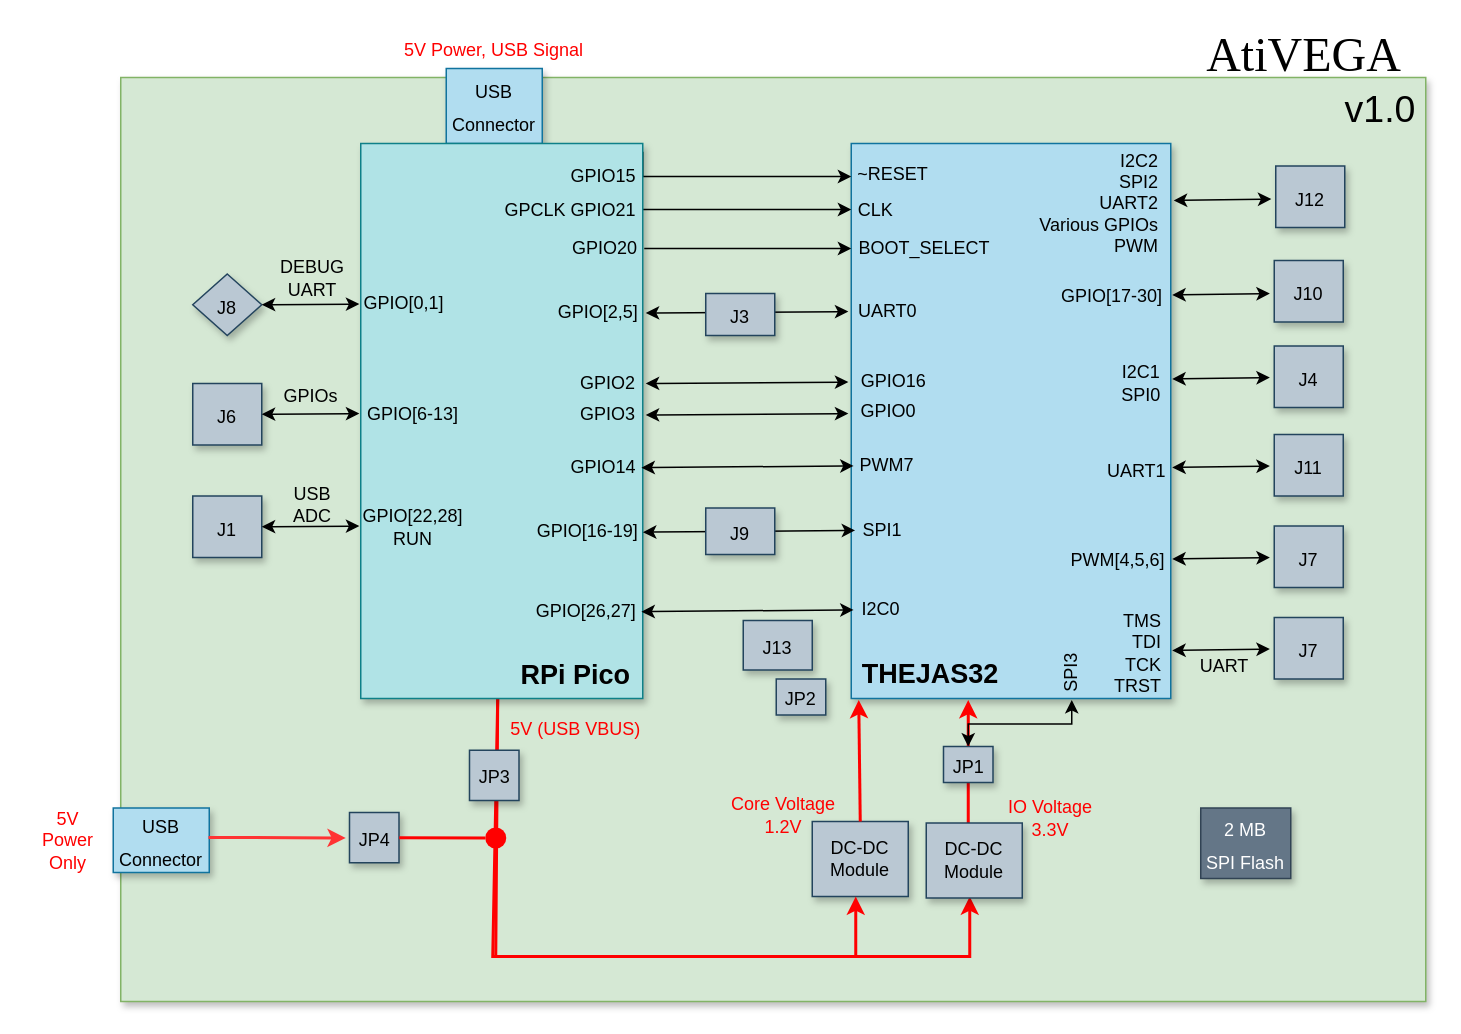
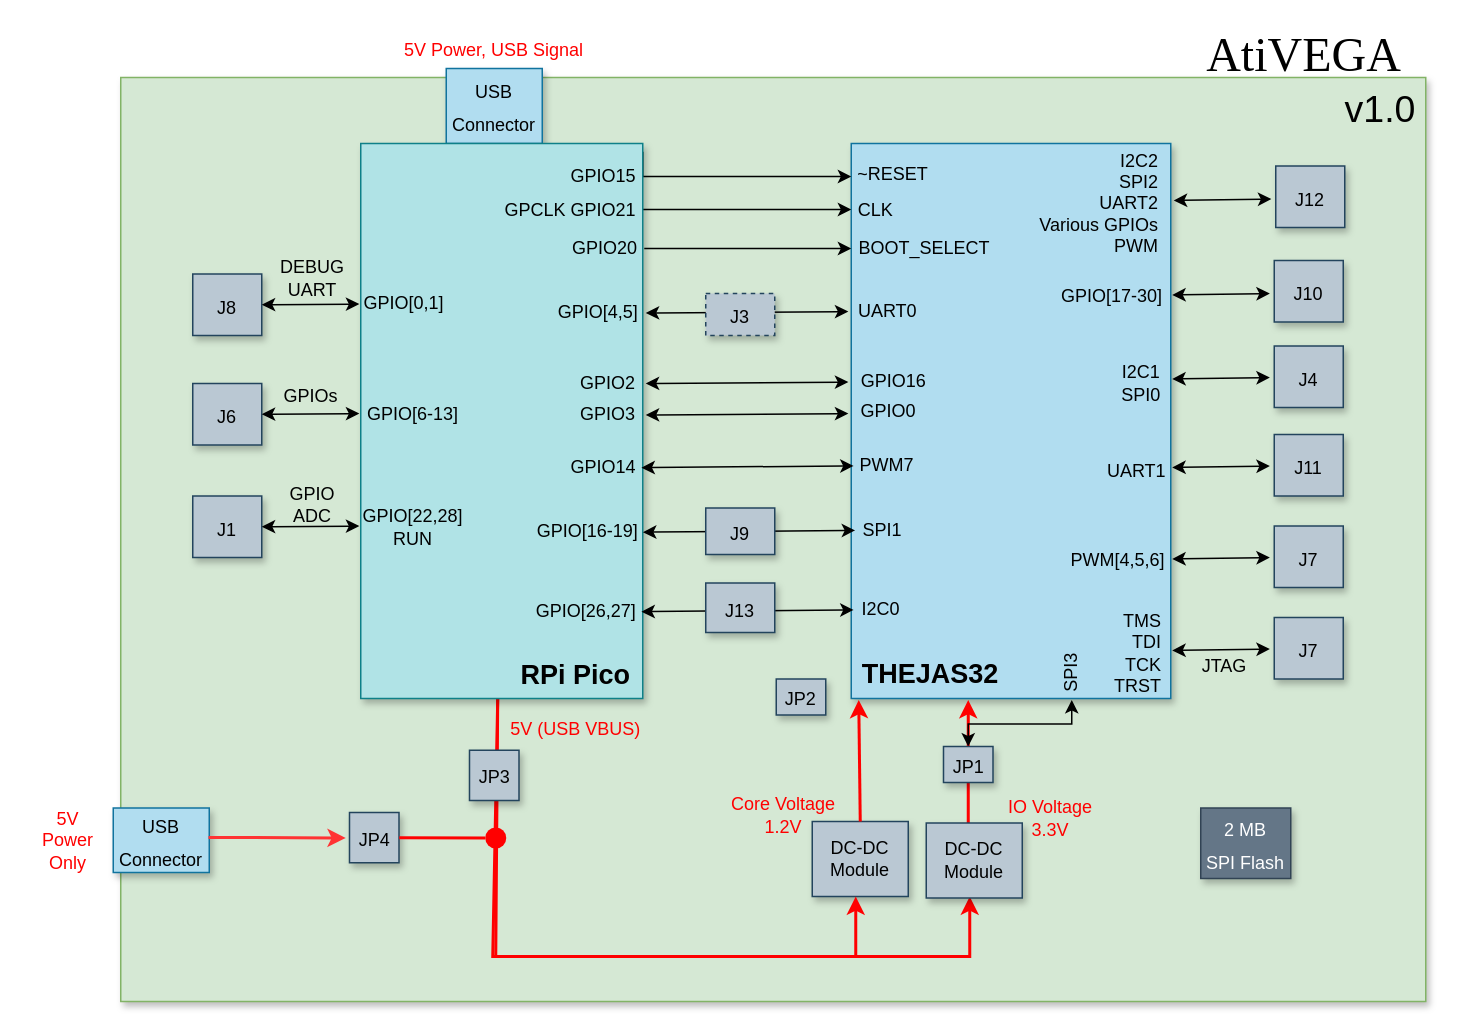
(227, 305) -> (227, 305)
(599, 313) -> (599, 313)
(740, 314) -> (740, 314)
(313, 505) -> (313, 505)
(778, 645) -> (740, 608)
(1225, 667) -> (1225, 667)
